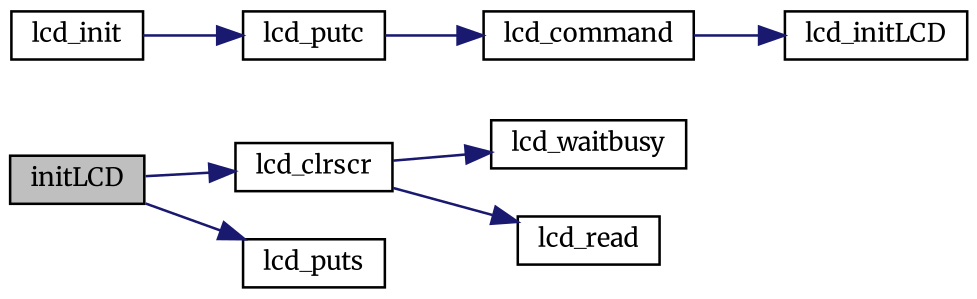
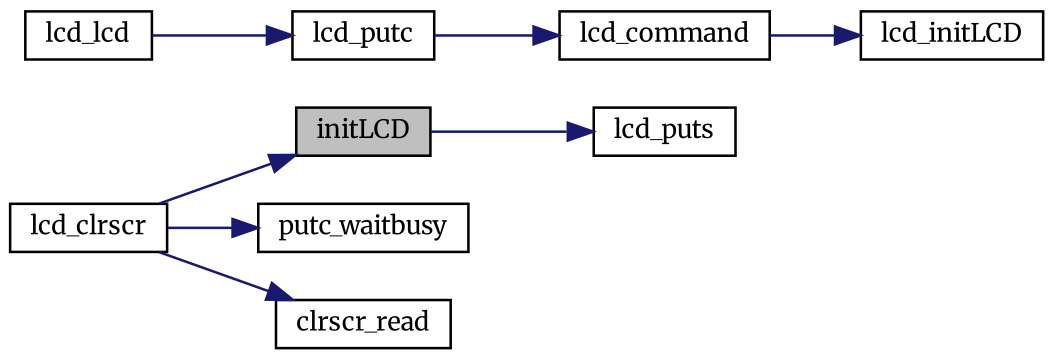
(77, 35) -> (89, 35)
(589, 144) -> (363, 228)
(177, 174) -> (215, 184)
(589, 241) -> (363, 324)
